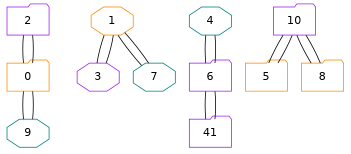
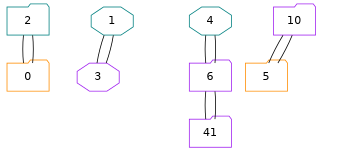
(28, 21) -> (28, 21)
(112, 21) -> (112, 21)
(154, 77) -> none
(323, 77) -> none
(28, 133) -> none
